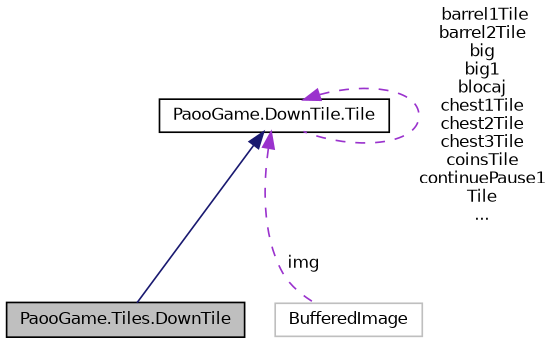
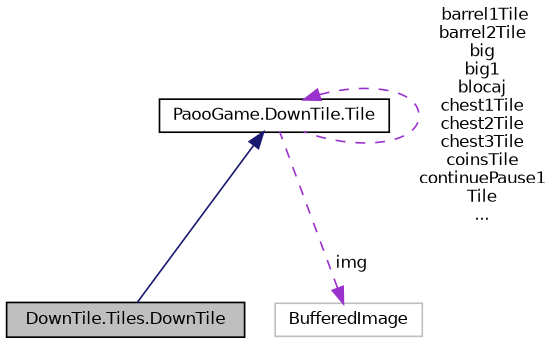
(269, 235) -> (309, 210)
(126, 320) -> (126, 320)
